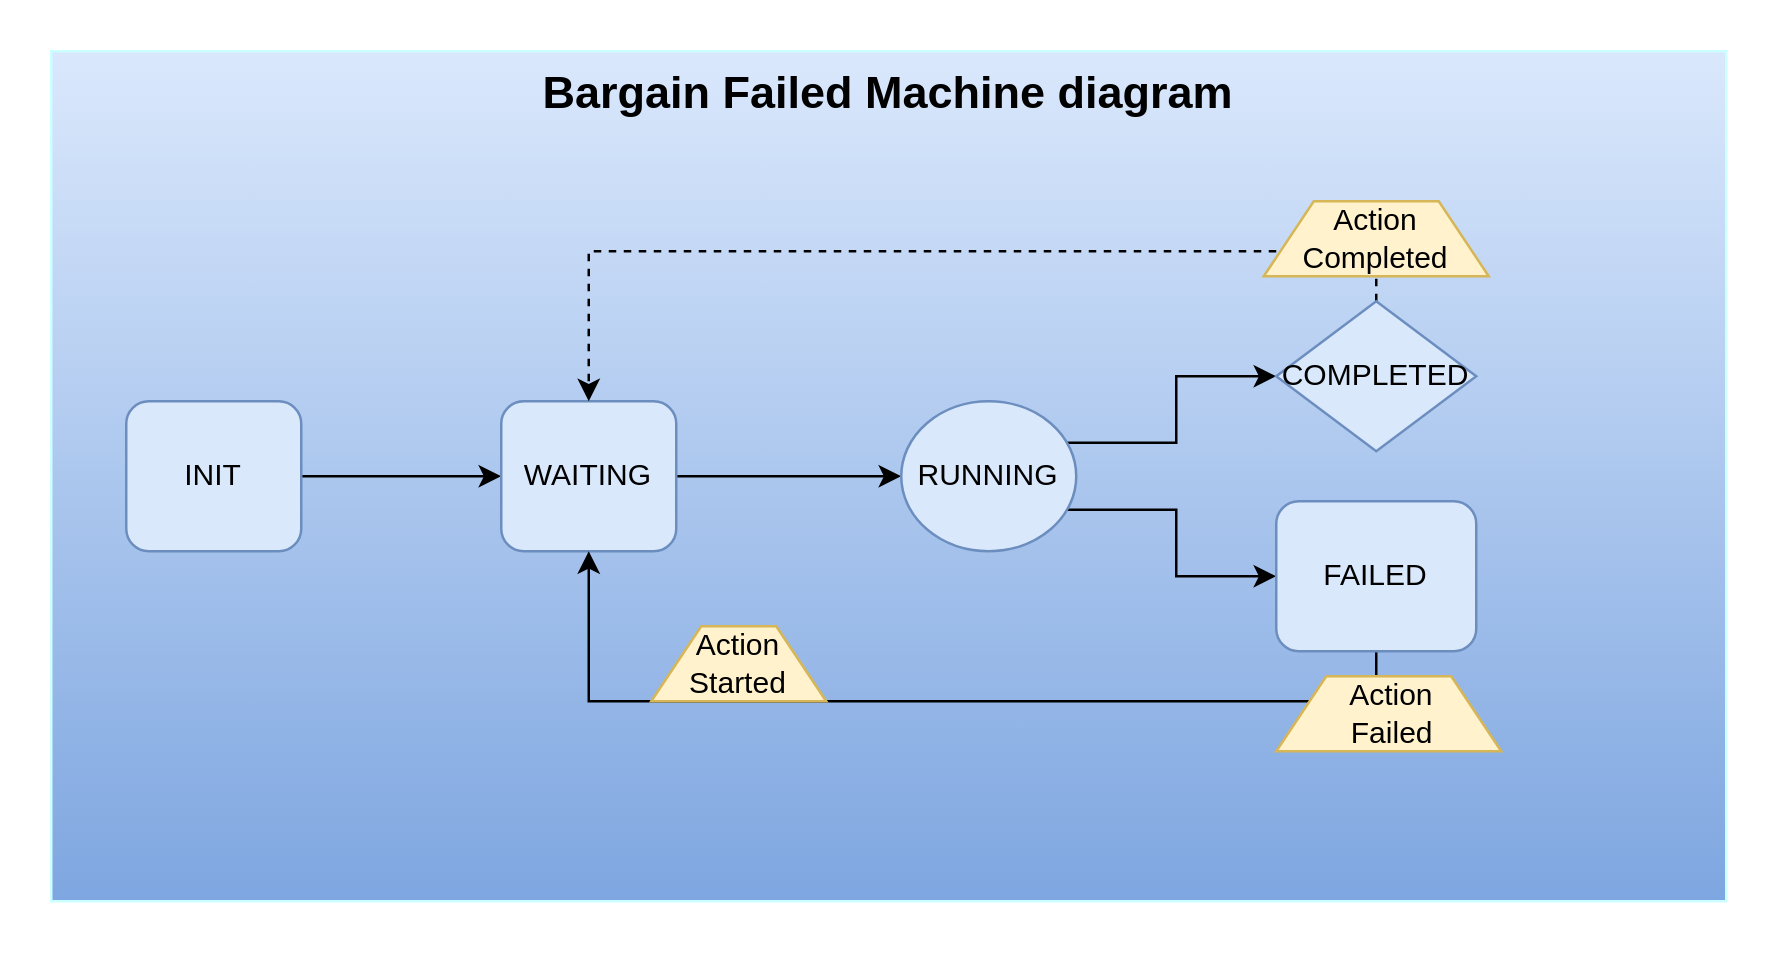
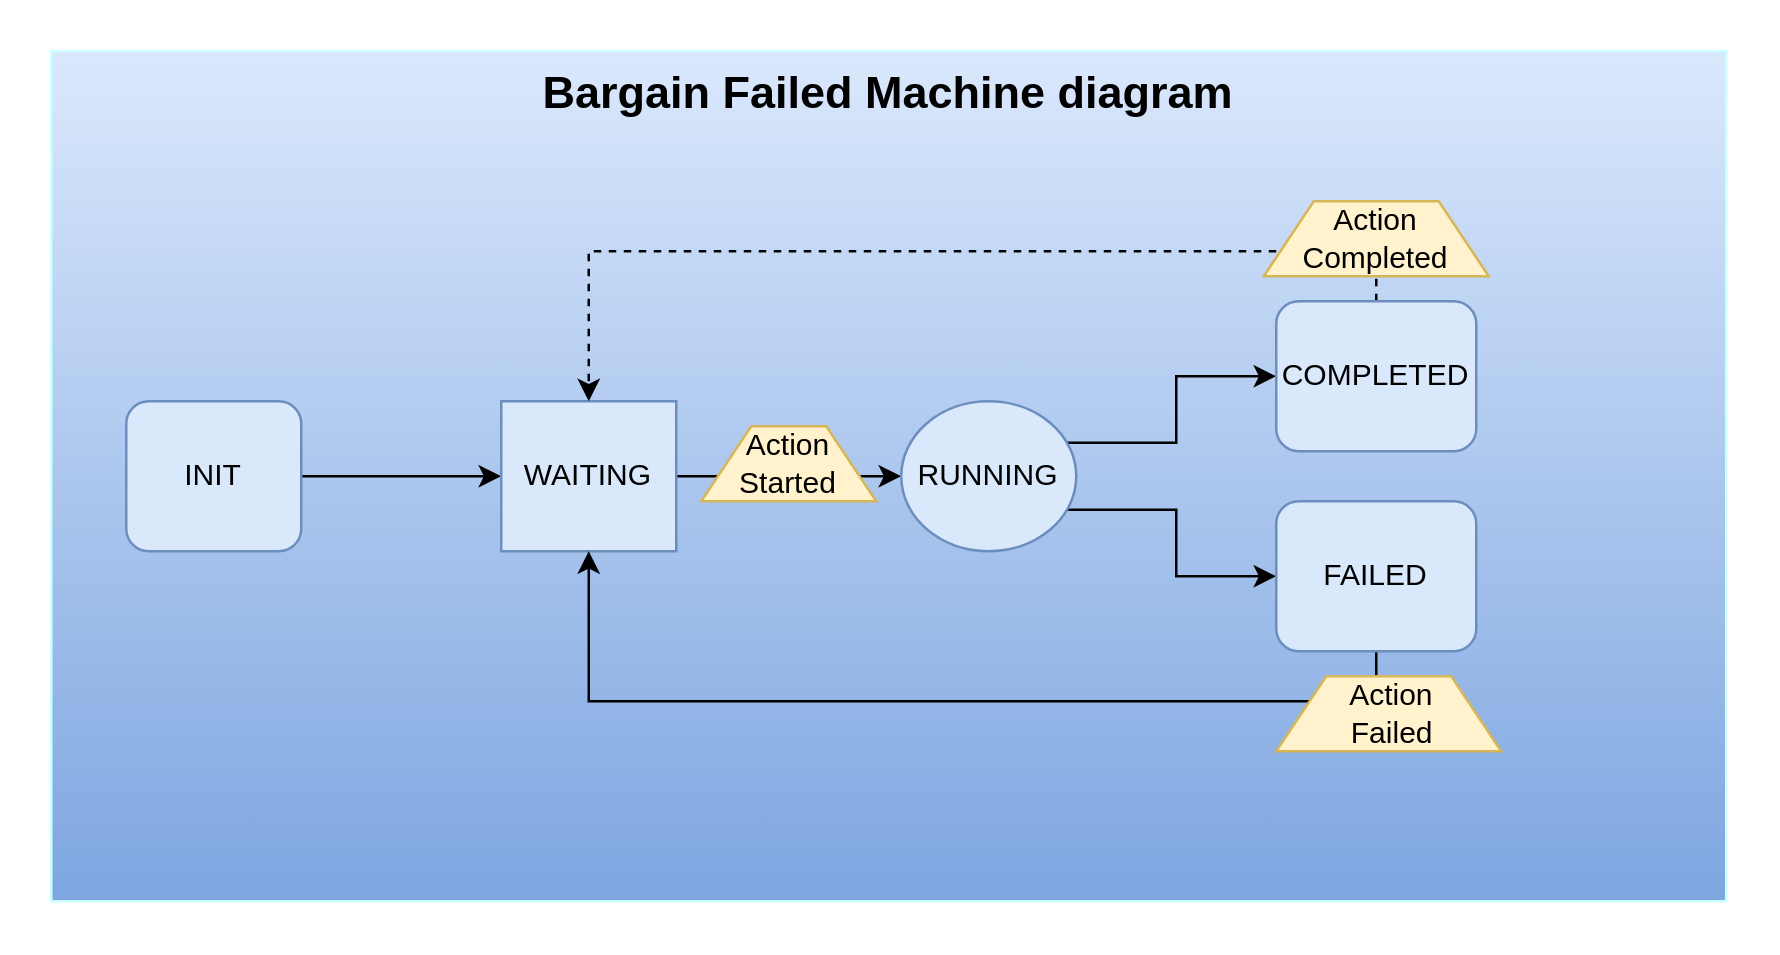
(1376, 376) -> (1376, 376)
(589, 476) -> (589, 476)
(739, 664) -> (789, 464)
